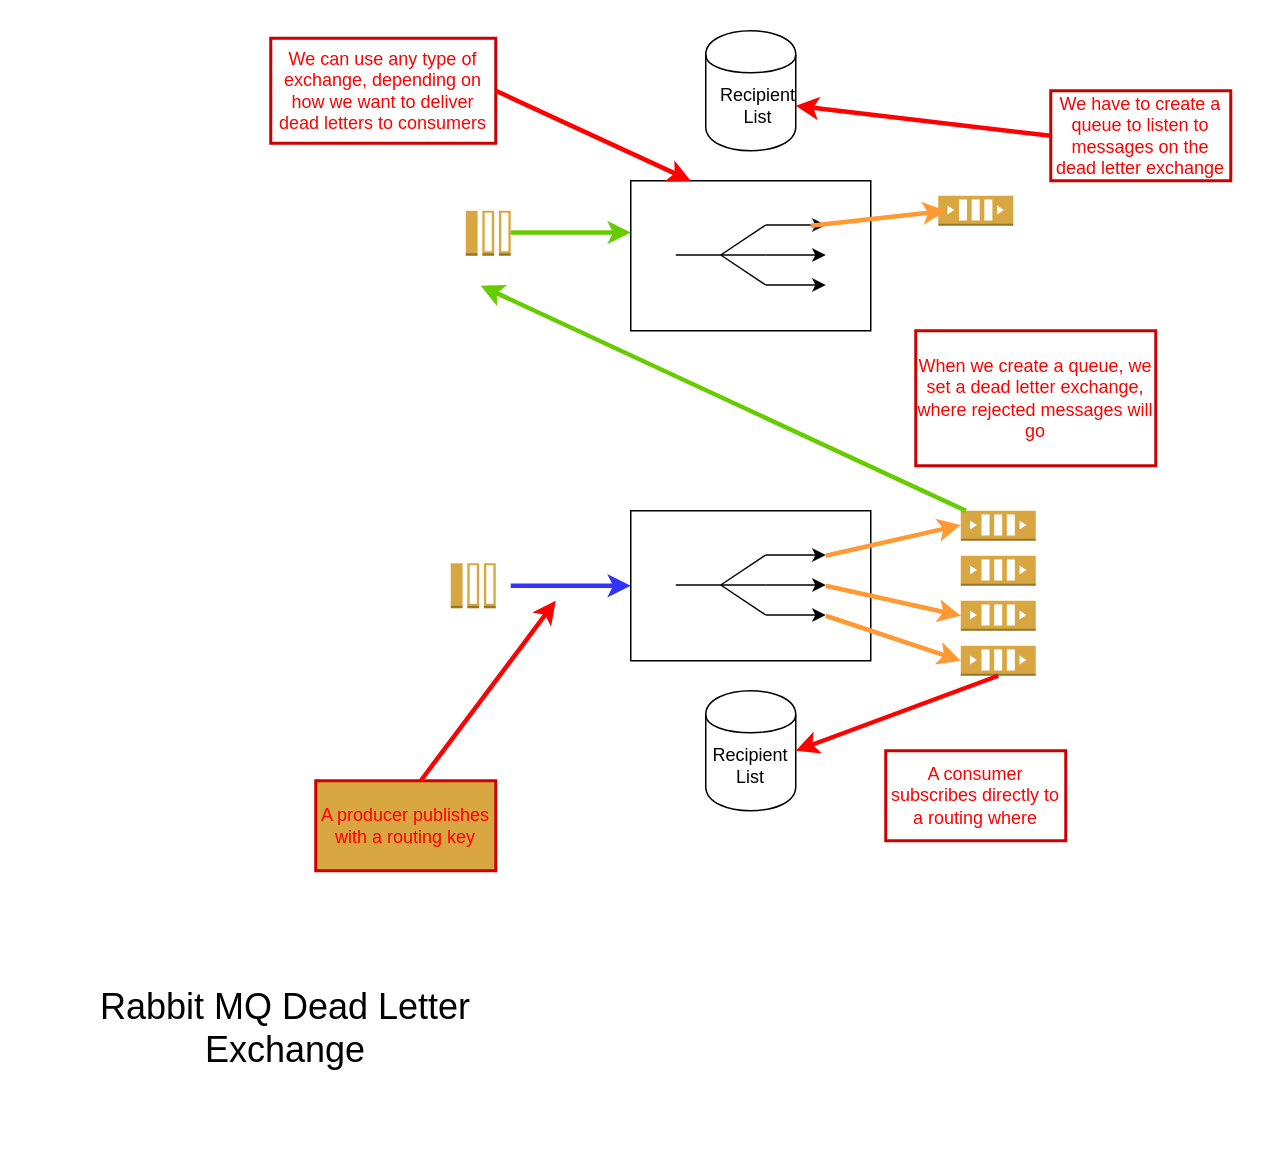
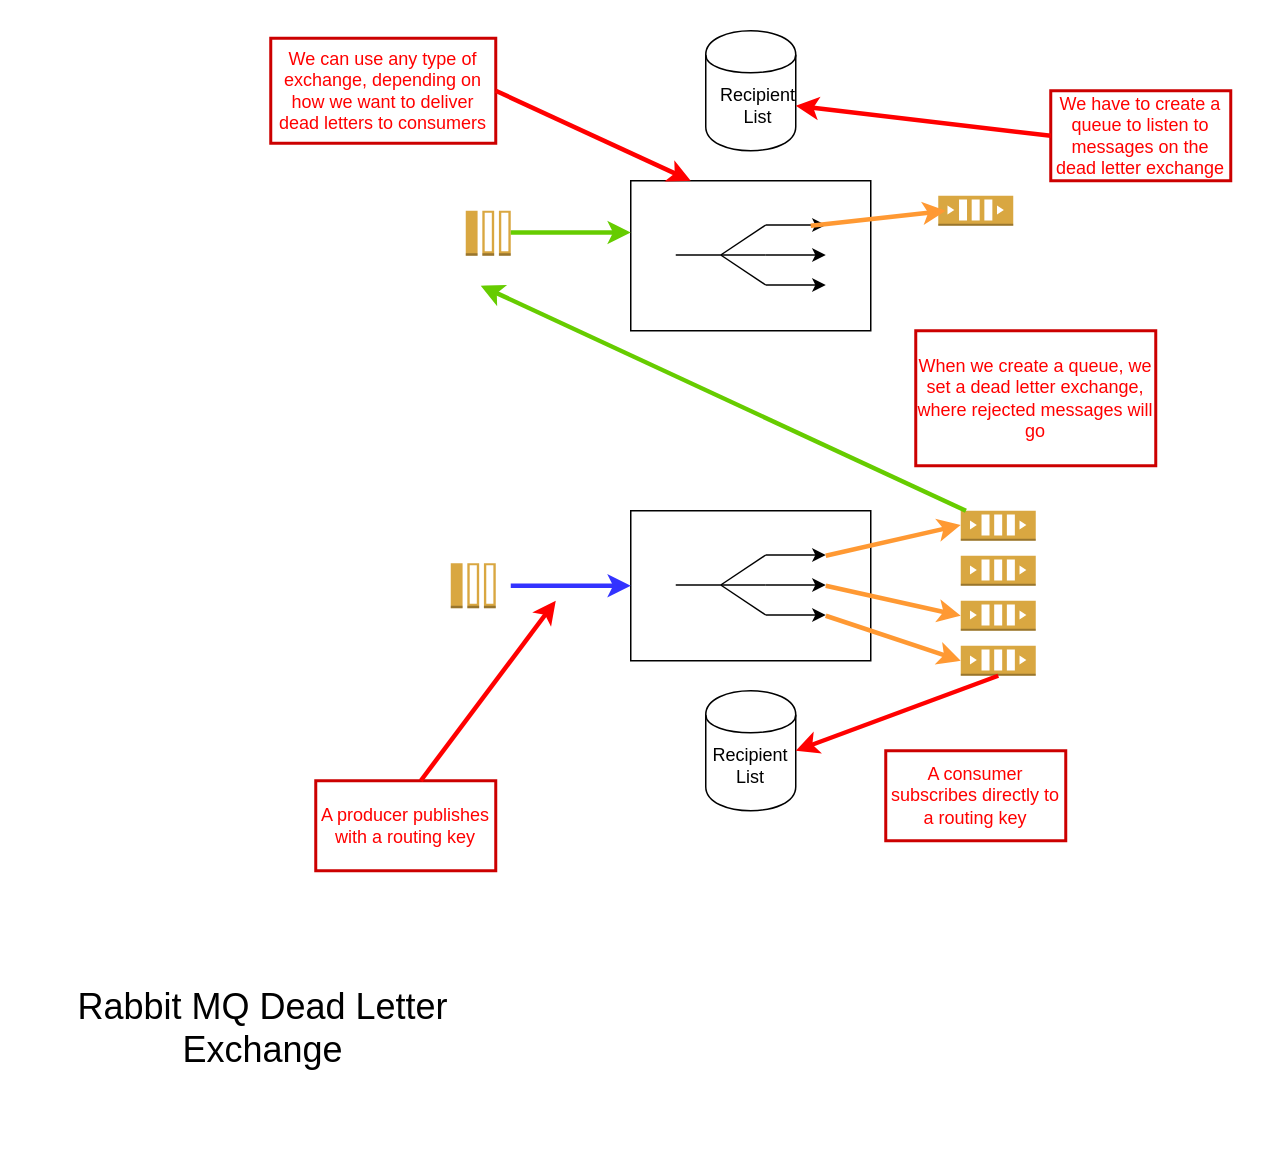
(976, 796) -> (976, 796)
(406, 826) -> (406, 826)
(286, 1028) -> (263, 1028)
